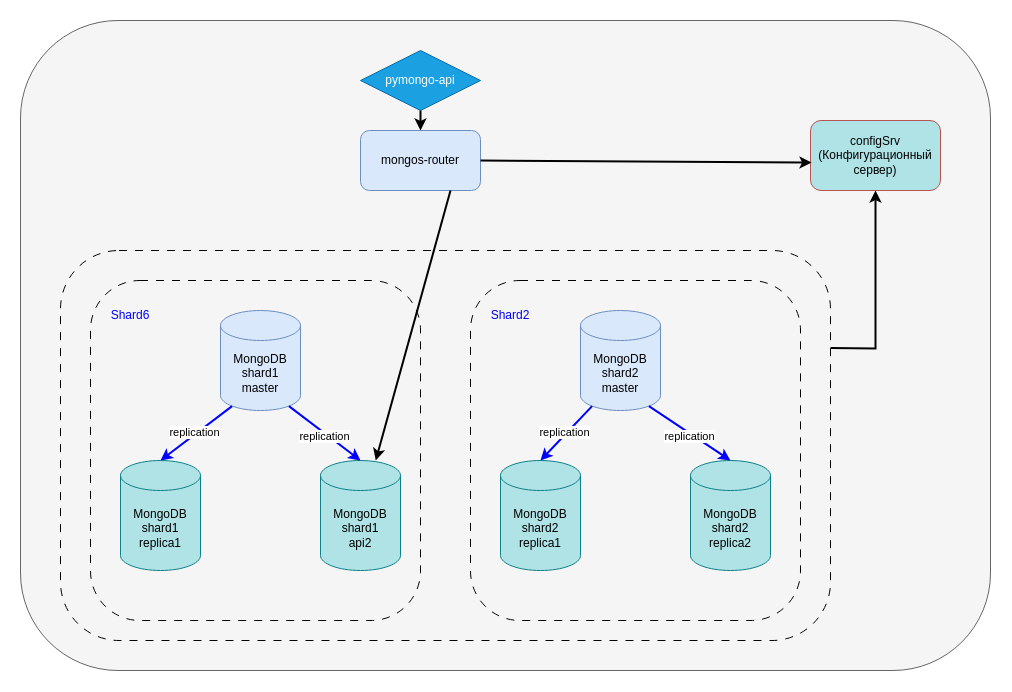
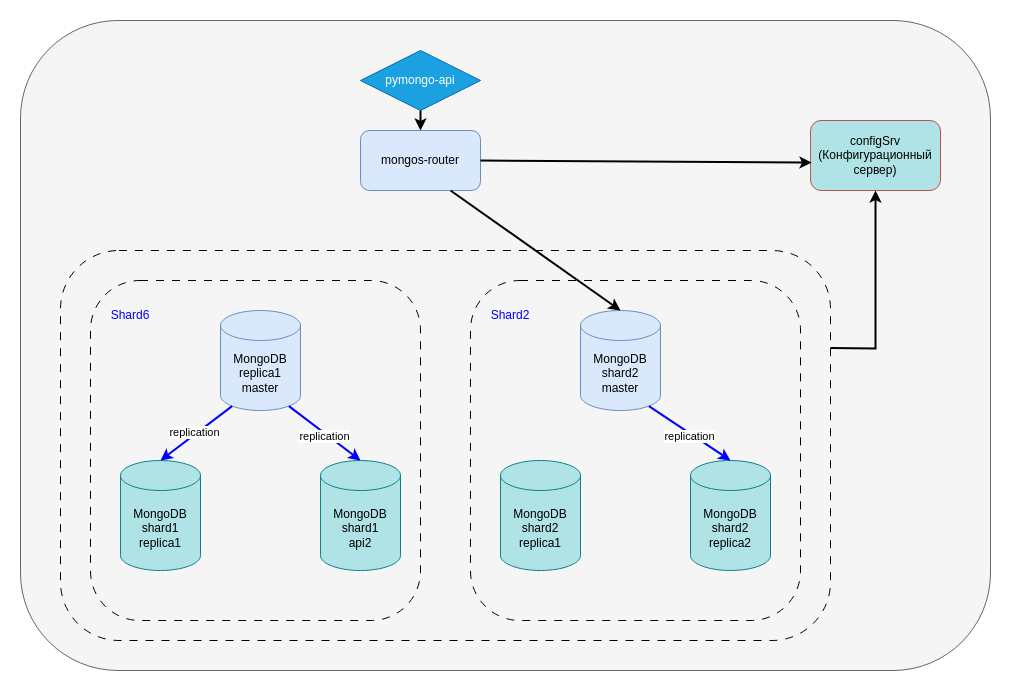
(414, 321) -> (532, 248)
(261, 374) -> (261, 374)
(569, 430) -> none
